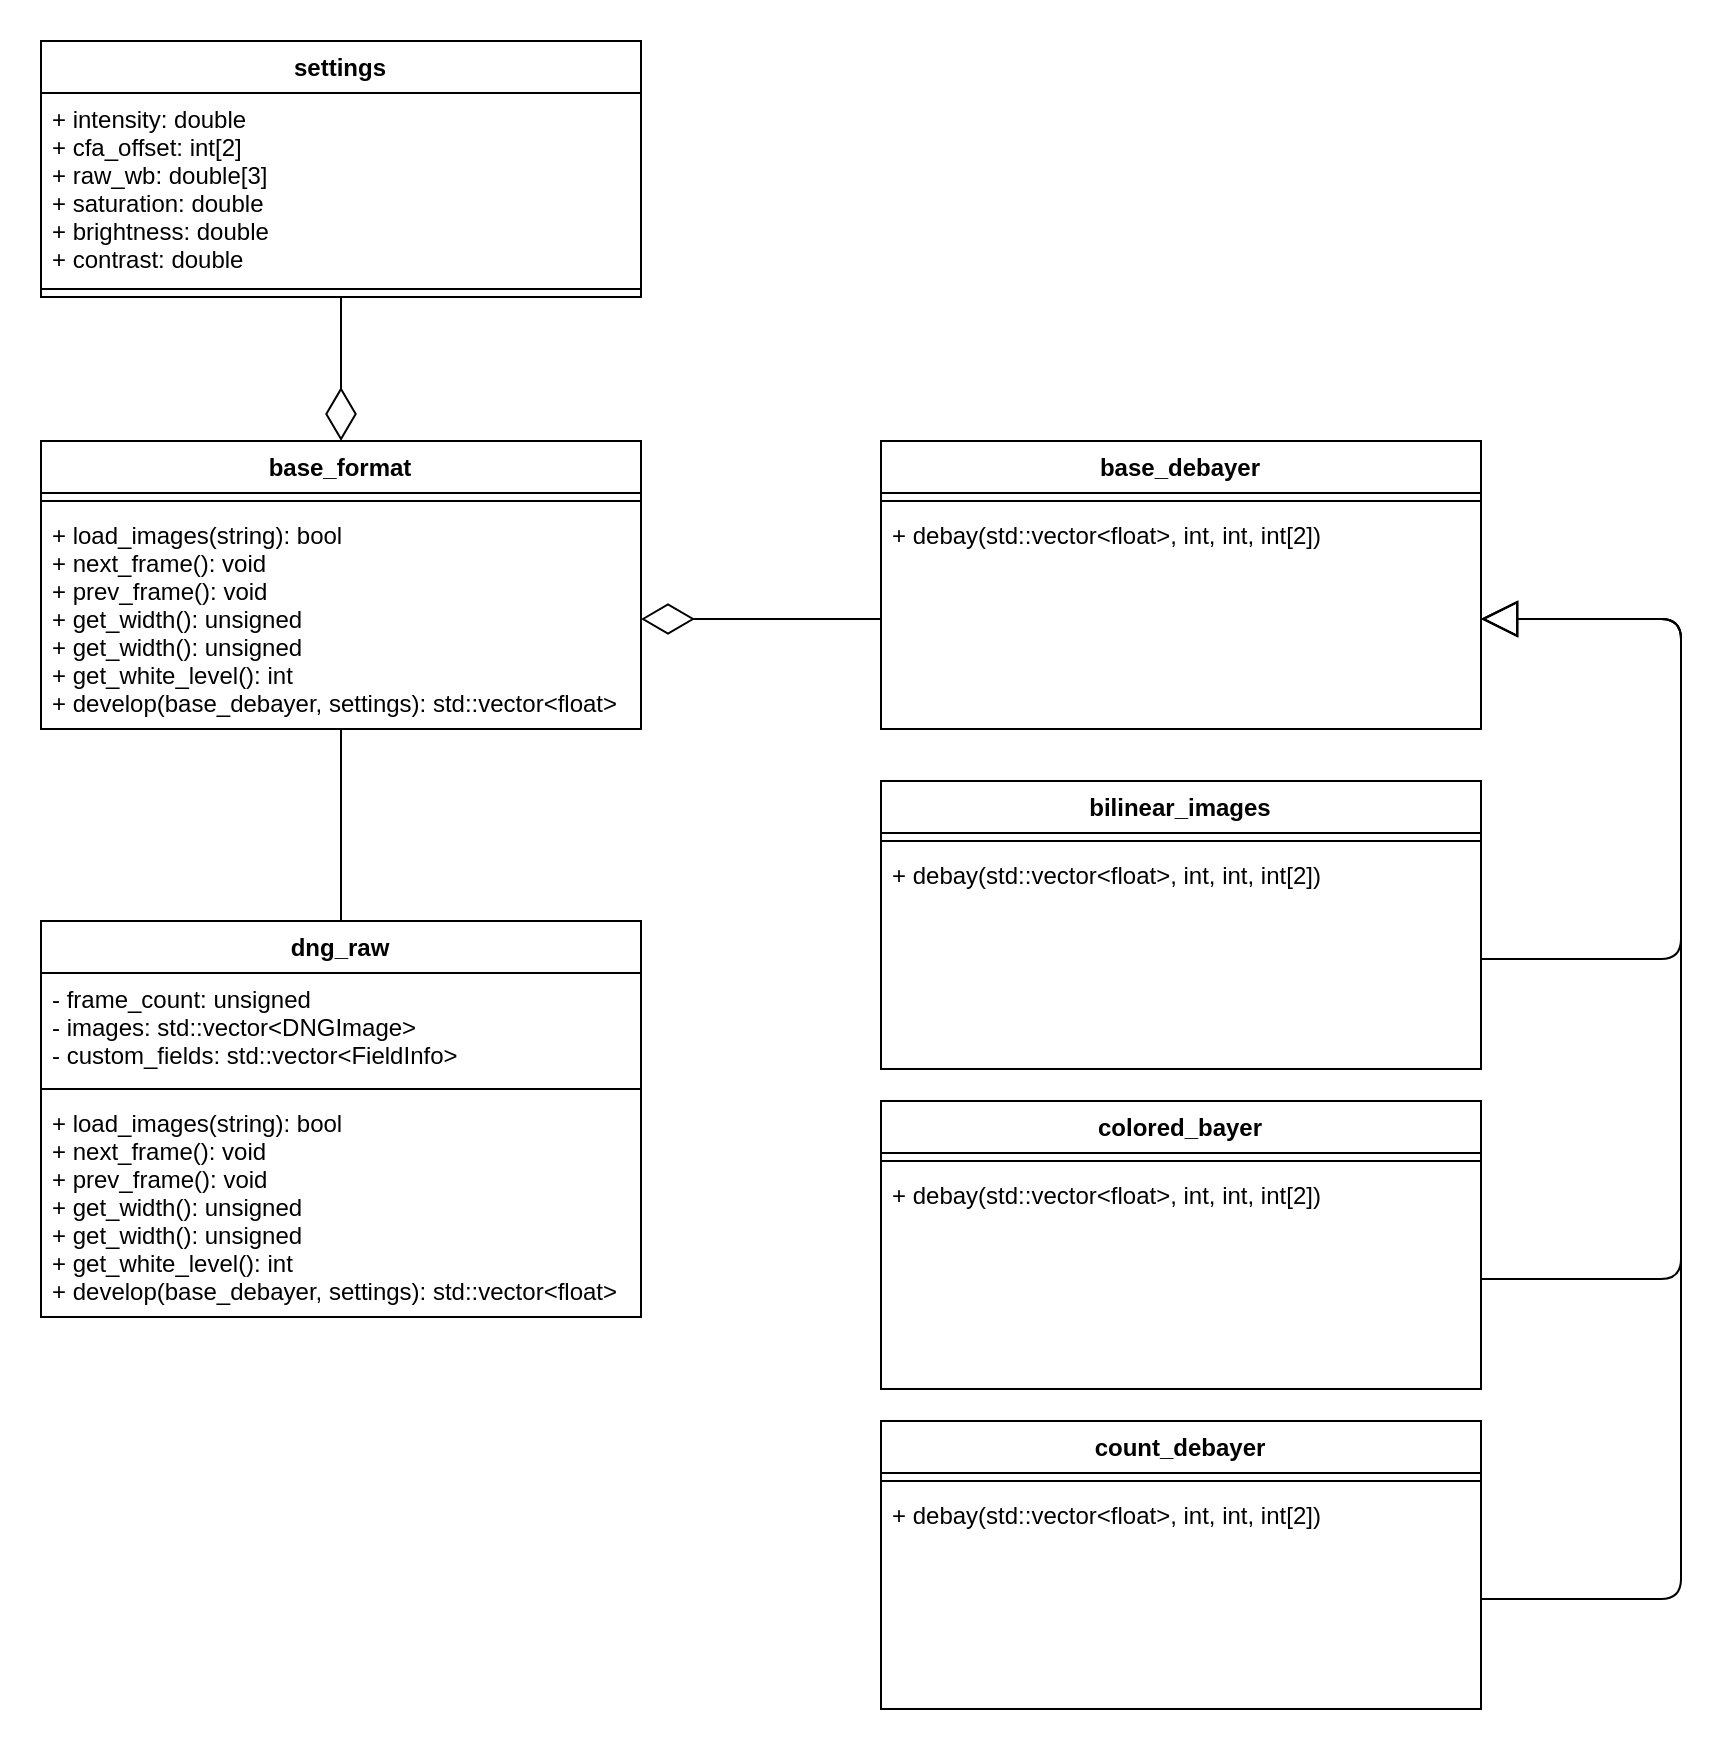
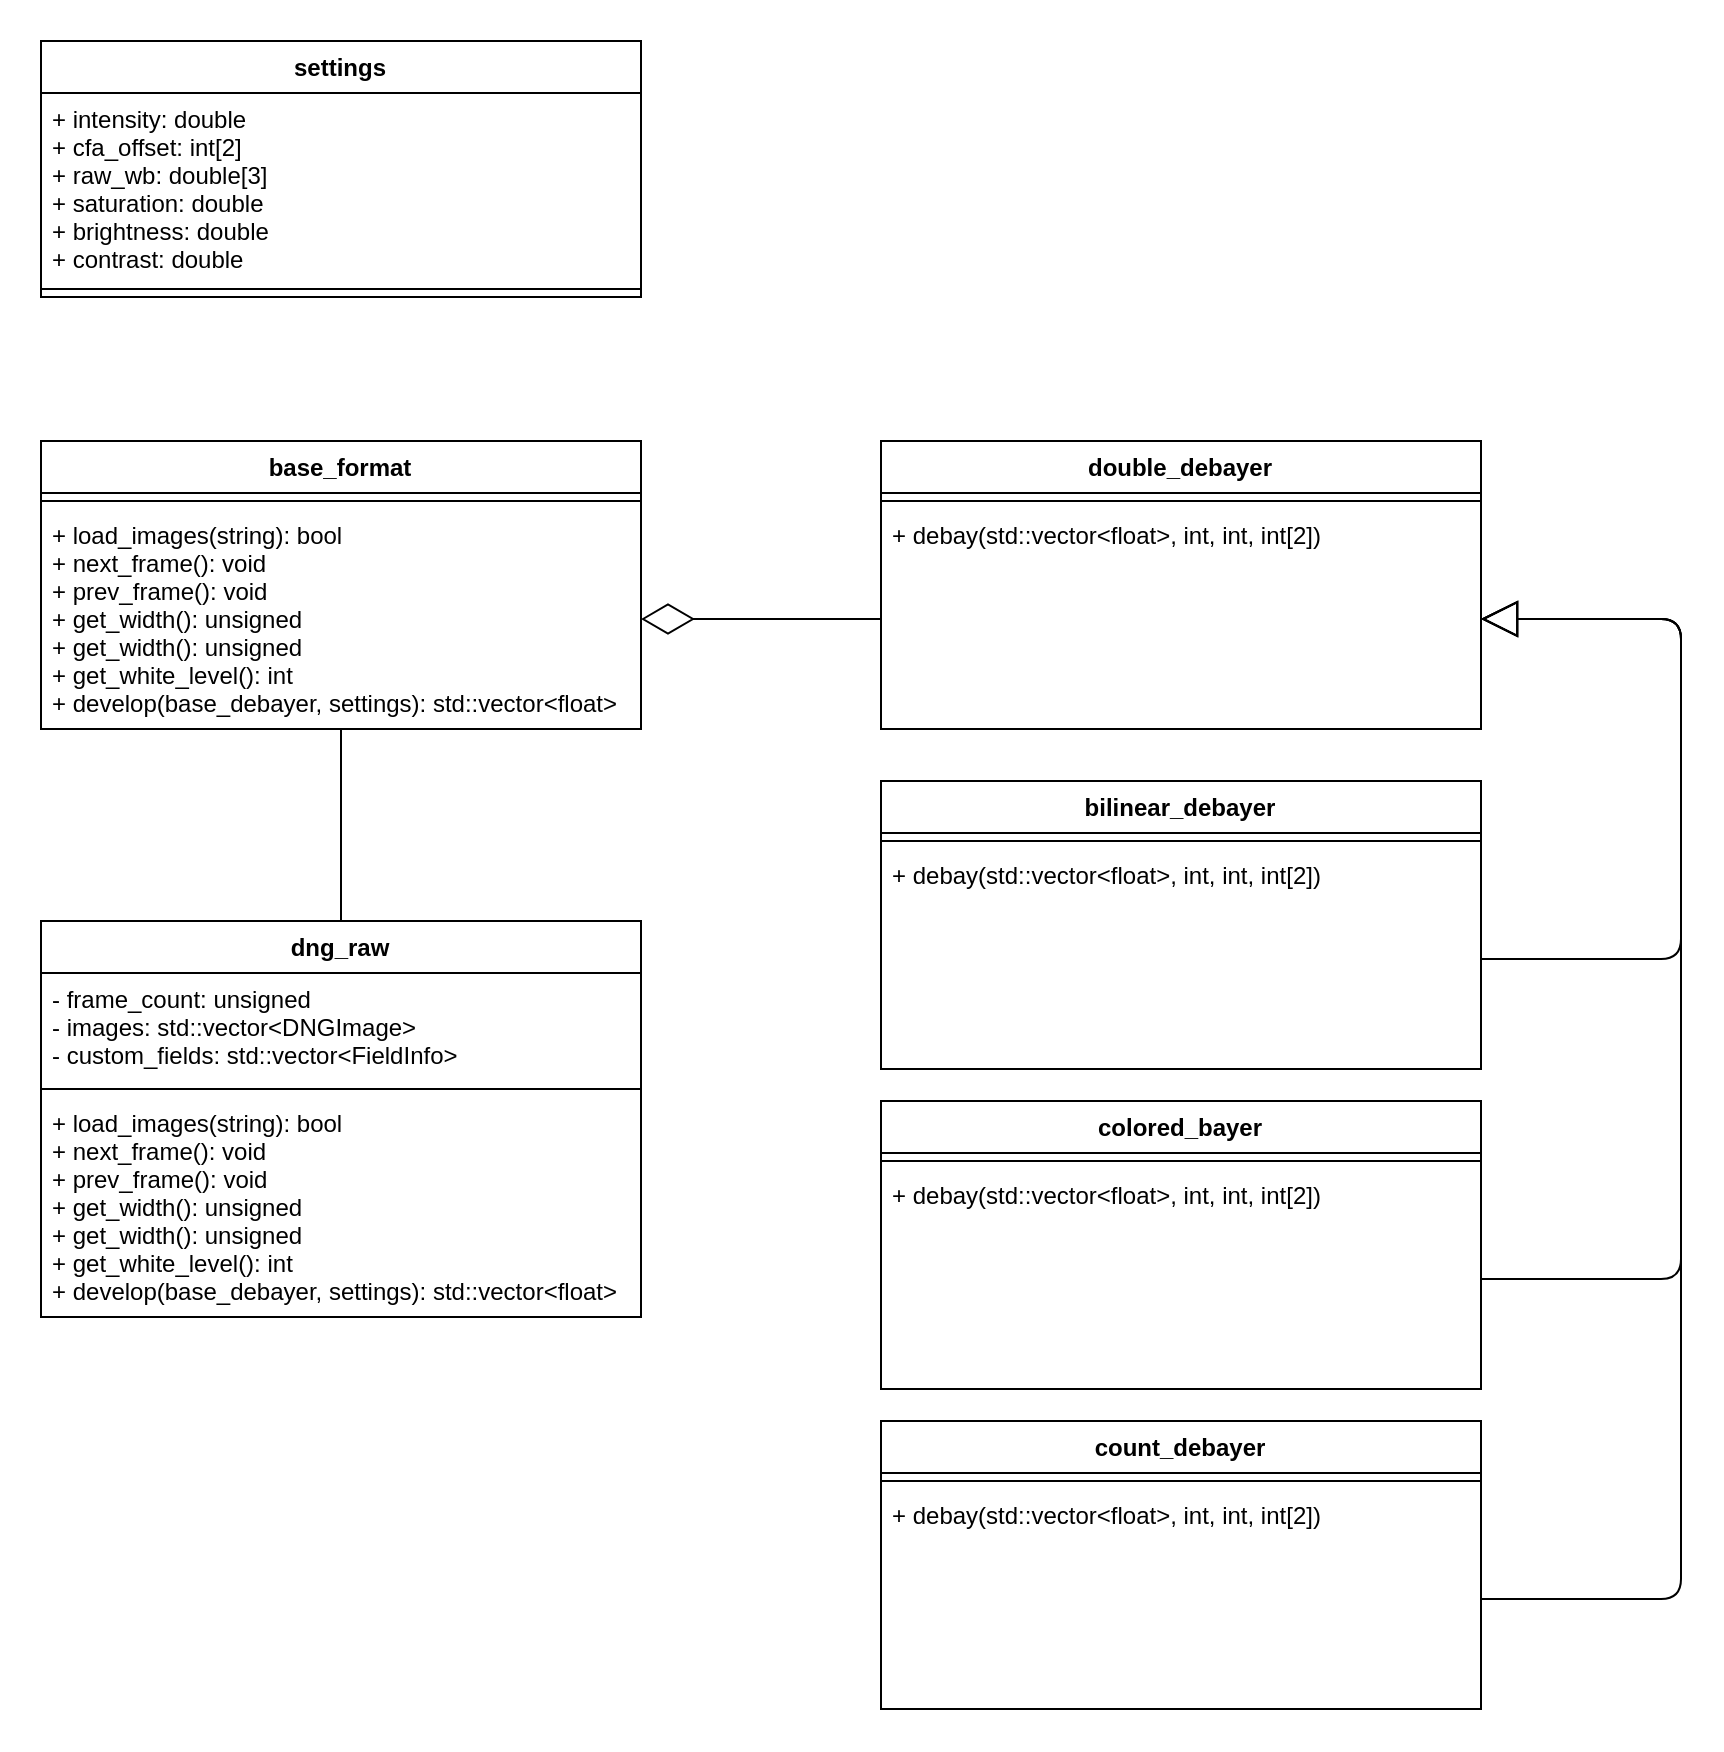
(341, 345) -> none
(1180, 468) -> (1180, 468)
(1180, 808) -> (1180, 808)
